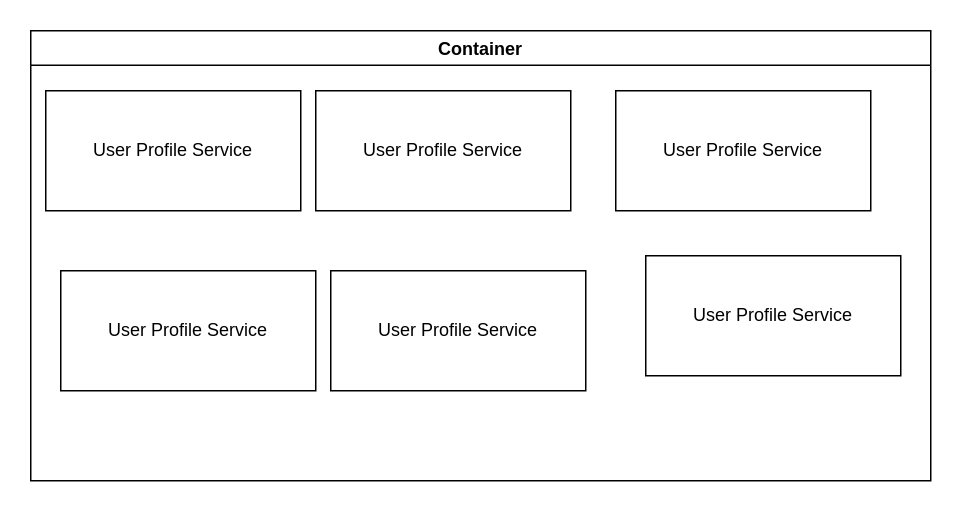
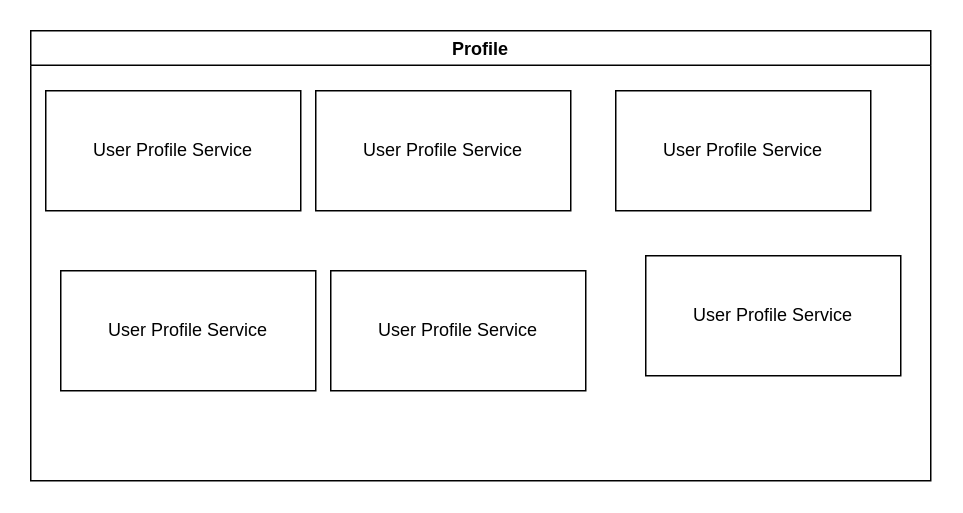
(480, 49) -> (480, 49)
